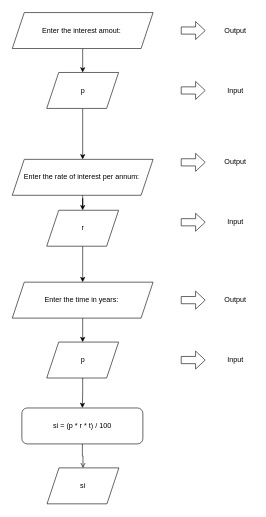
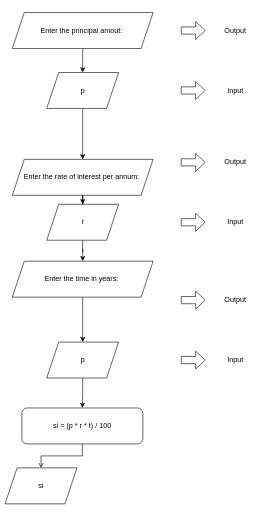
(83, 30) -> (83, 30)
(83, 228) -> (83, 222)
(83, 300) -> (83, 279)
(83, 486) -> (41, 486)
